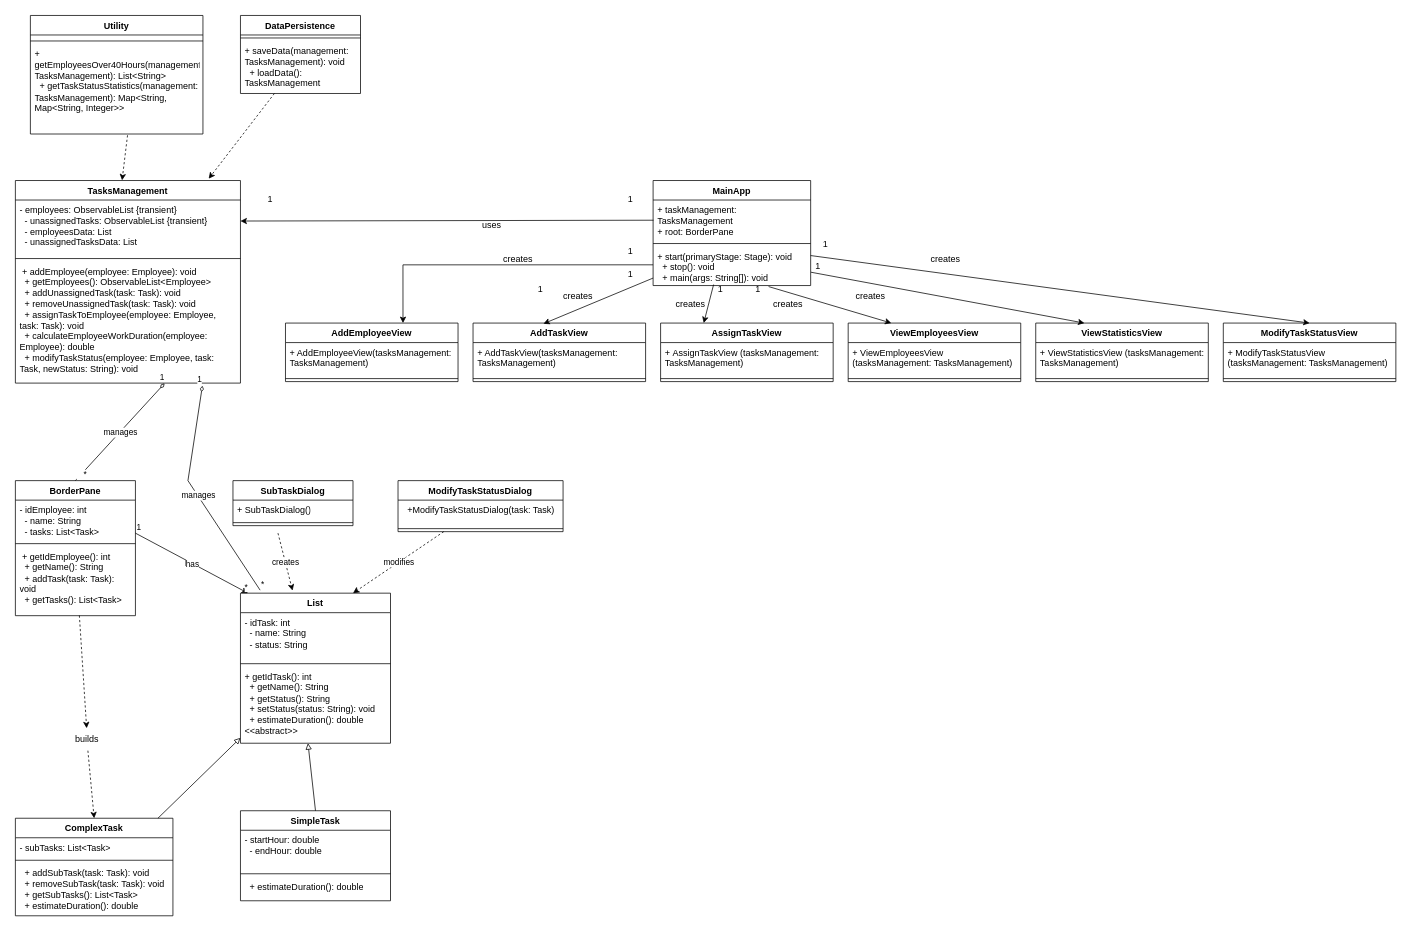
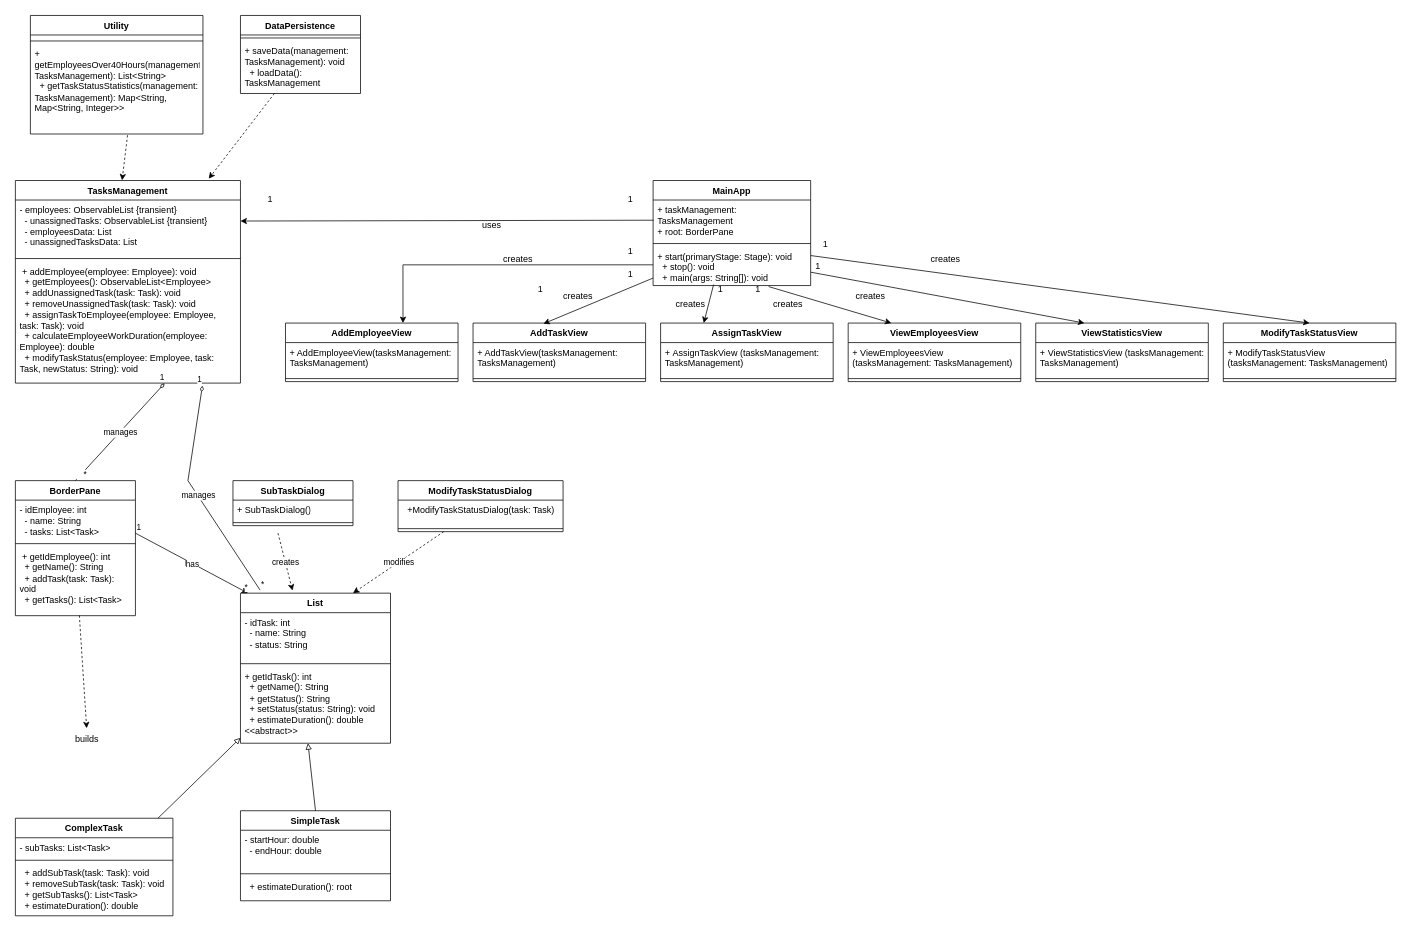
(91, 781) -> none
(308, 887) -> (305, 887)
